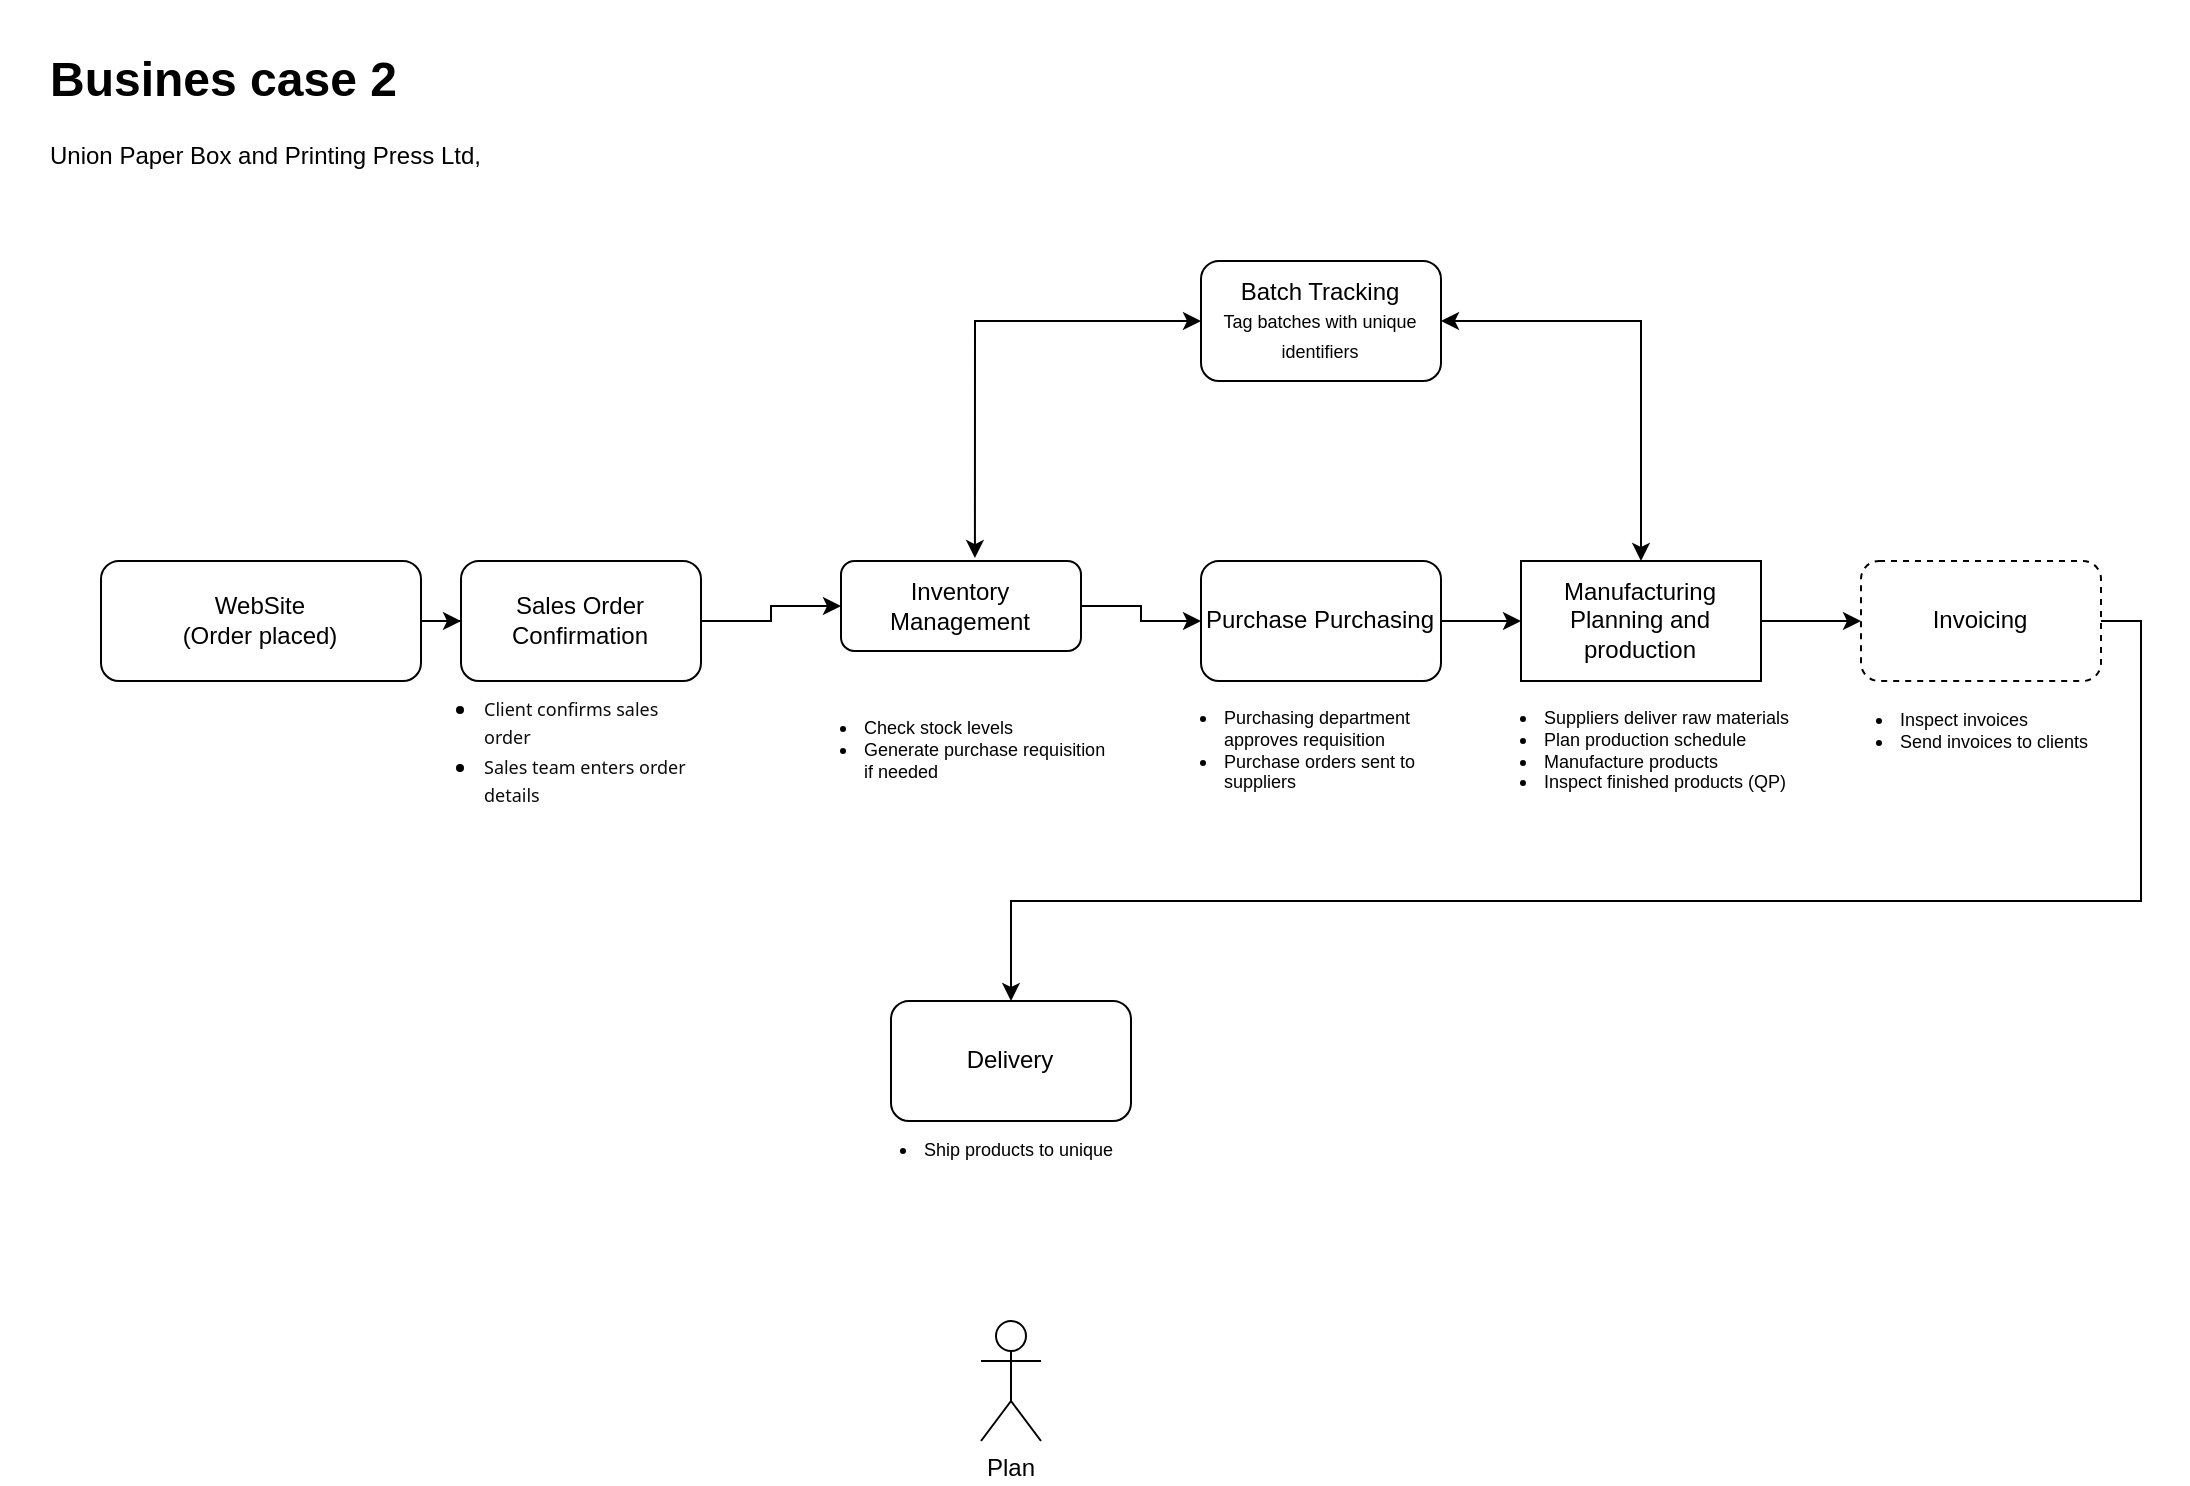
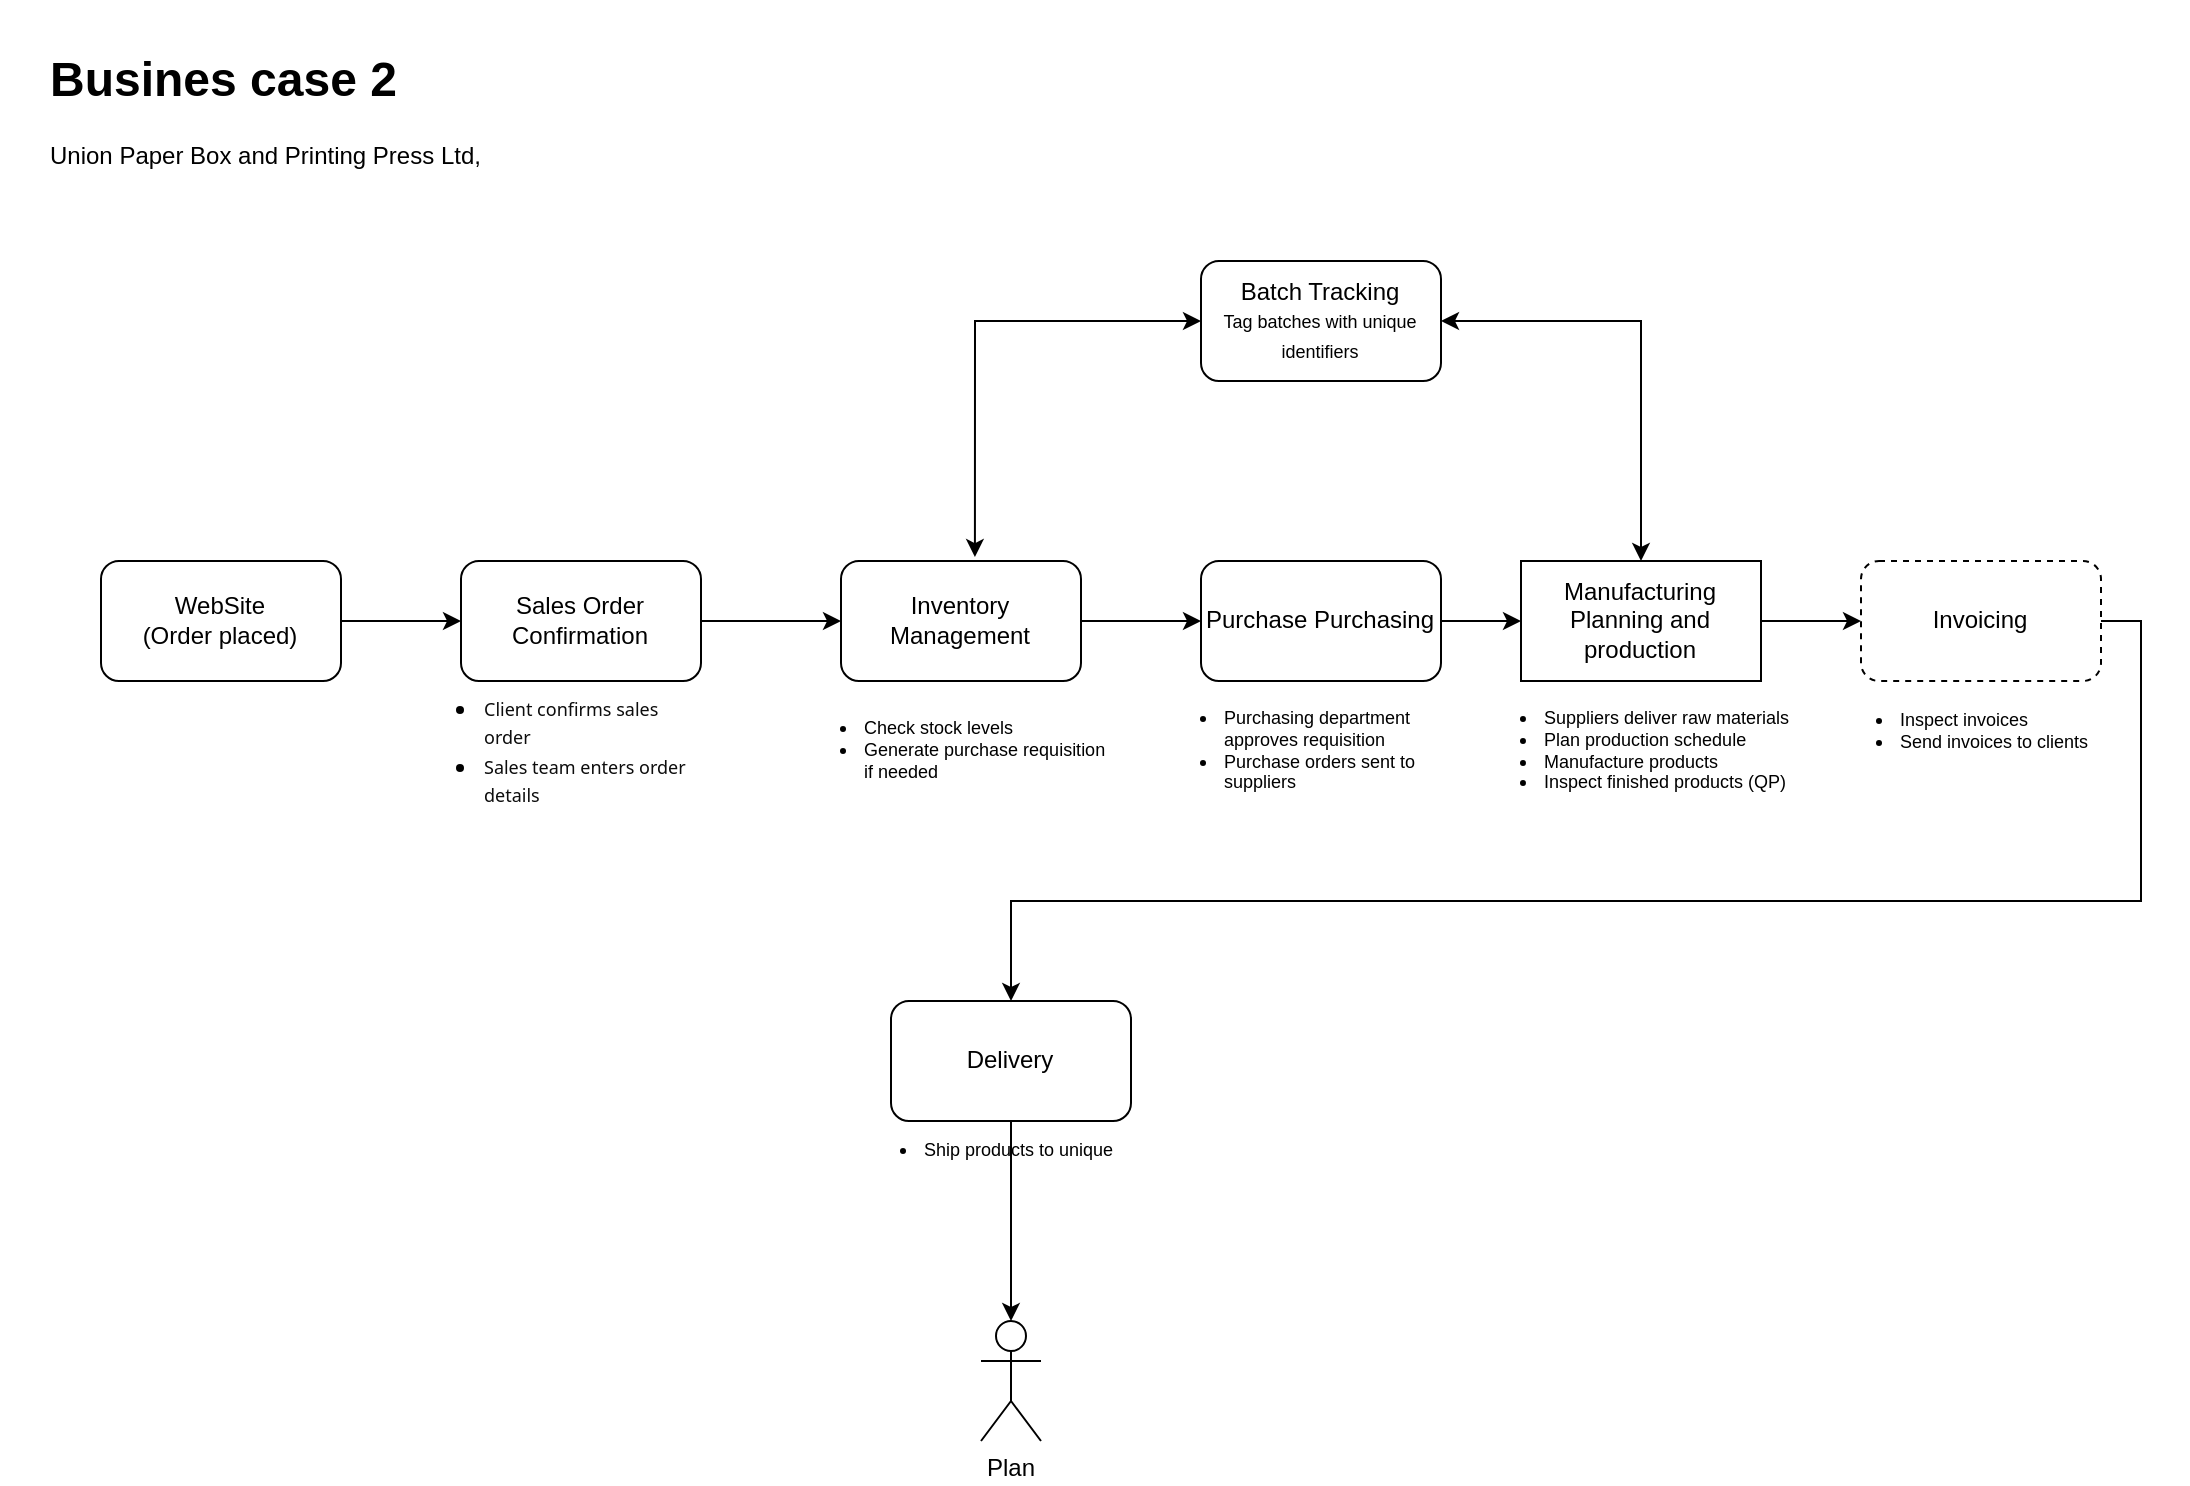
(961, 606) -> (961, 621)
(261, 621) -> (221, 621)
none -> (1011, 1214)
